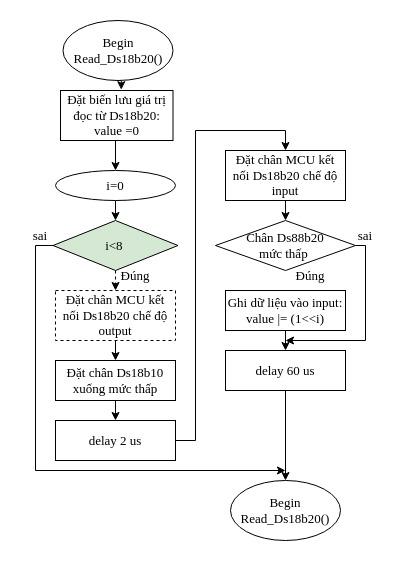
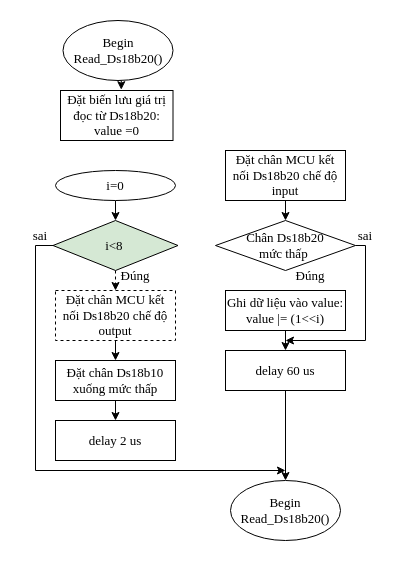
(116, 152) -> none
(196, 245) -> none
(286, 246) -> (286, 246)
(286, 311) -> (286, 311)
